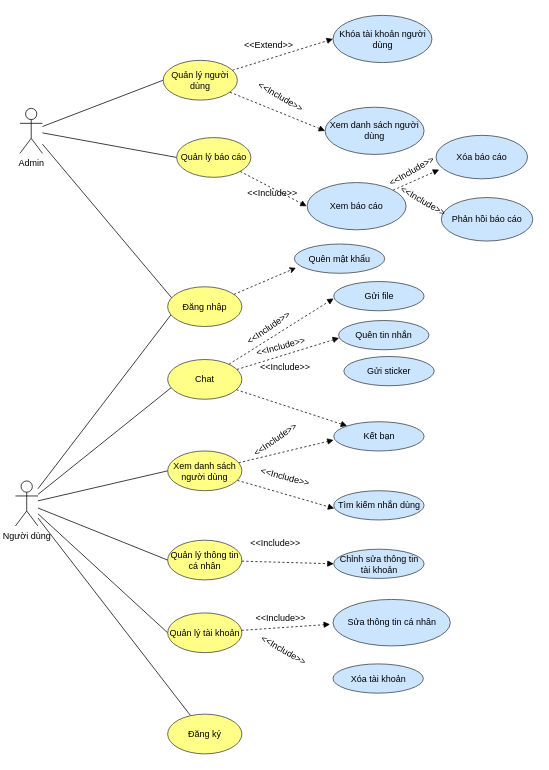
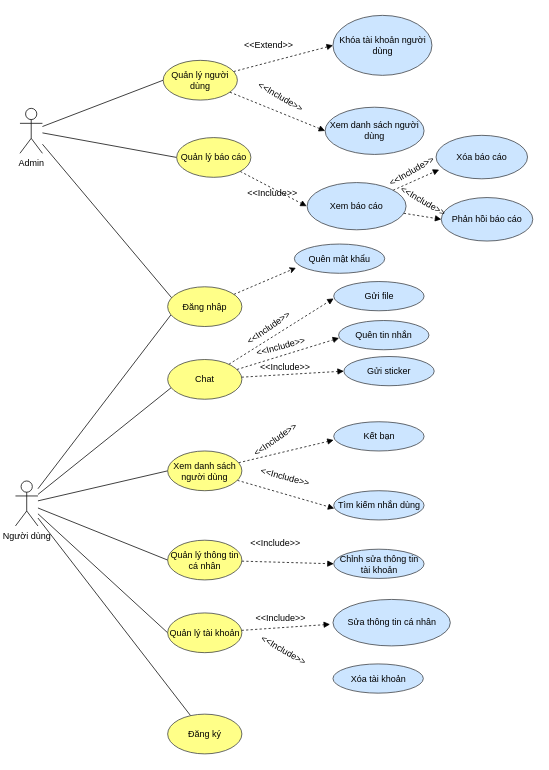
(383, 39) -> (383, 45)
none -> (419, 216)
(290, 407) -> (276, 375)
